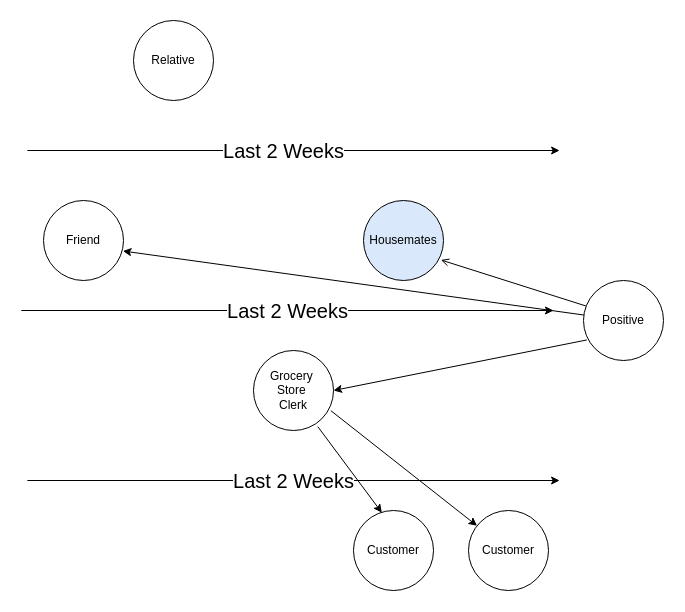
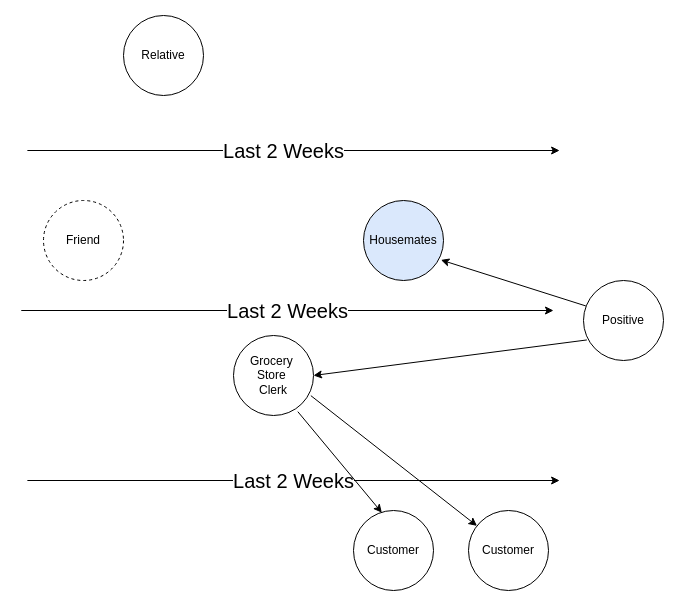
(174, 61) -> (164, 56)
(84, 241) -> (84, 241)
(446, 262) -> (448, 262)
(333, 280) -> none
(294, 391) -> (274, 376)
